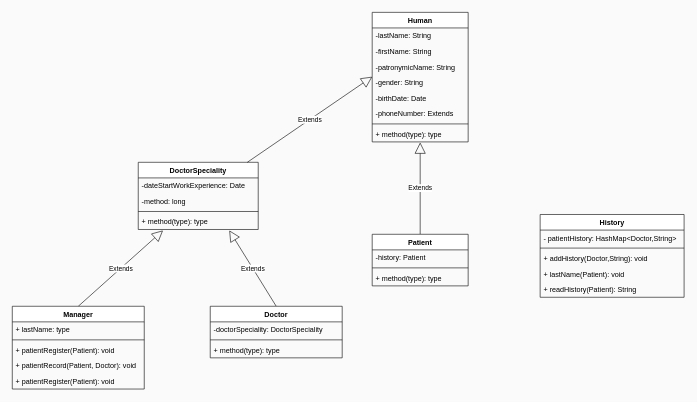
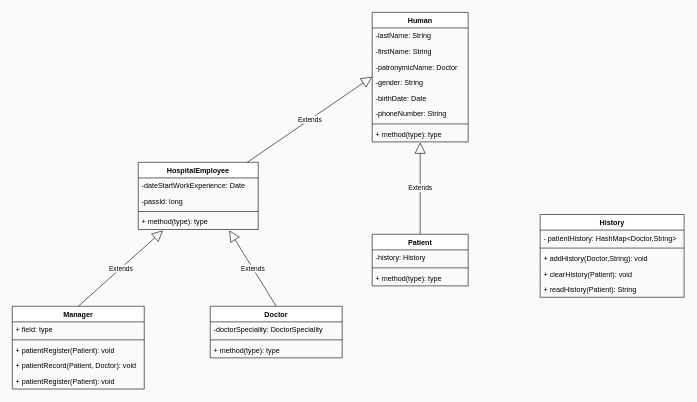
(418, 67) -> (419, 67)
(416, 114) -> (413, 114)
(198, 170) -> (198, 170)
(165, 202) -> (165, 202)
(406, 258) -> (406, 258)
(588, 274) -> (596, 274)
(44, 330) -> (37, 330)
